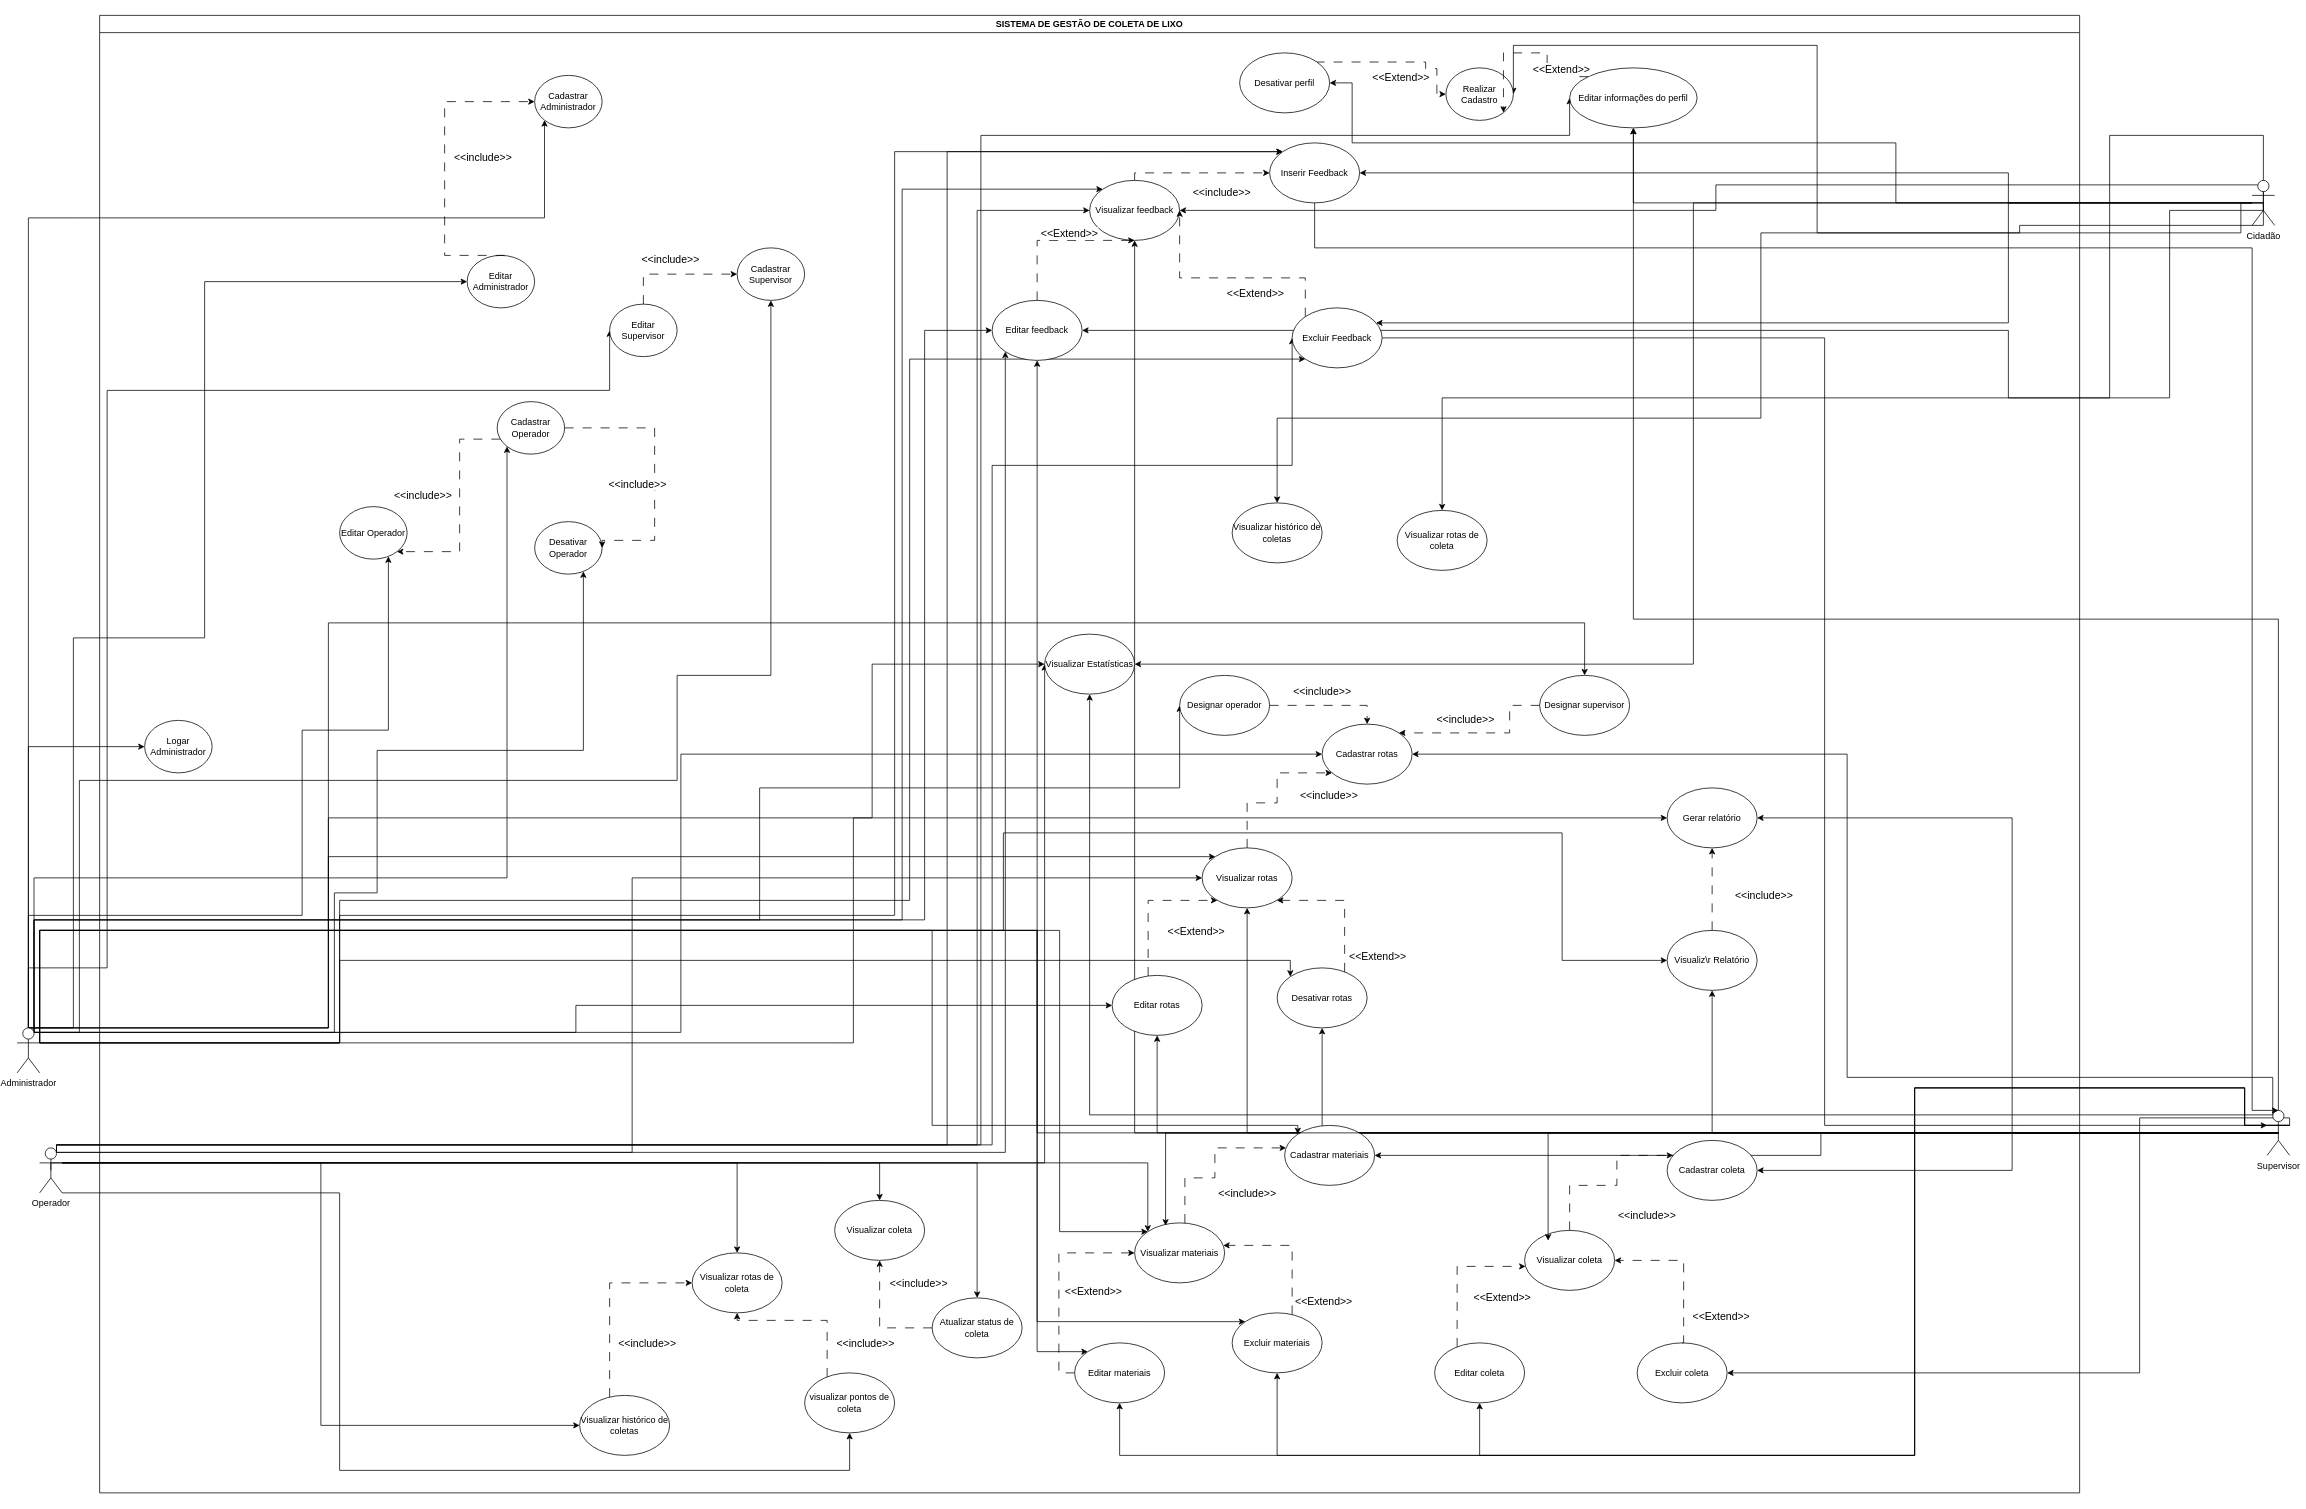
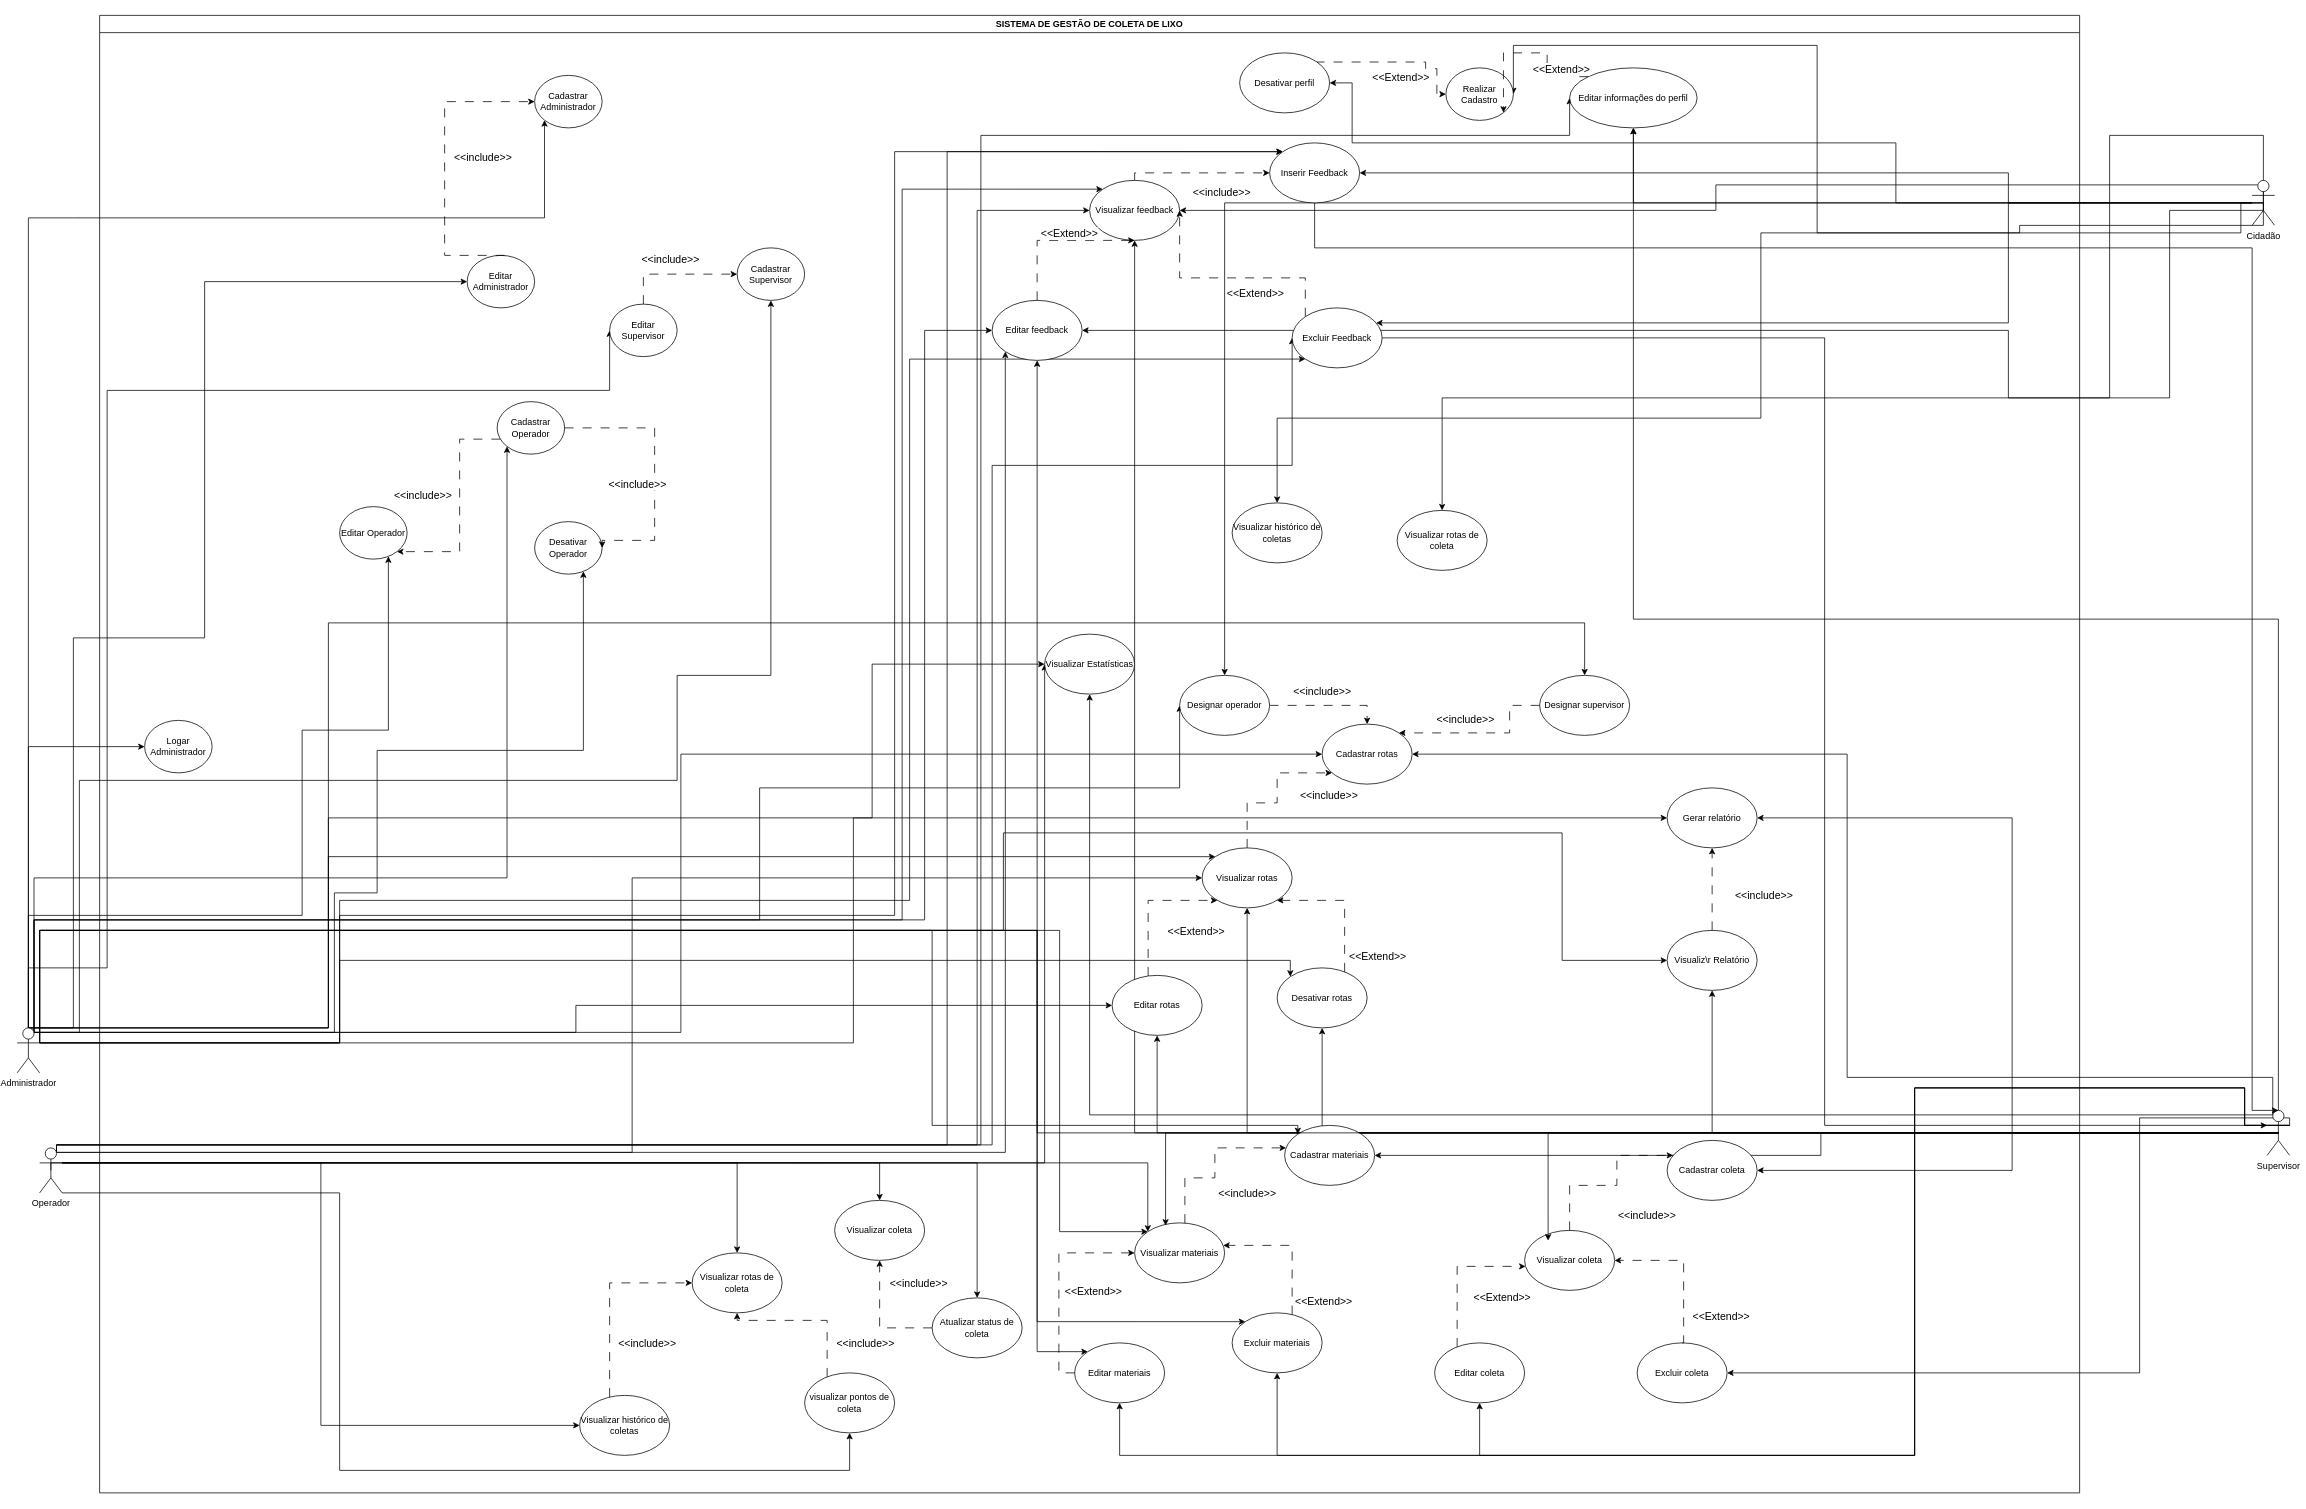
(1693, 435) -> (1224, 435)
